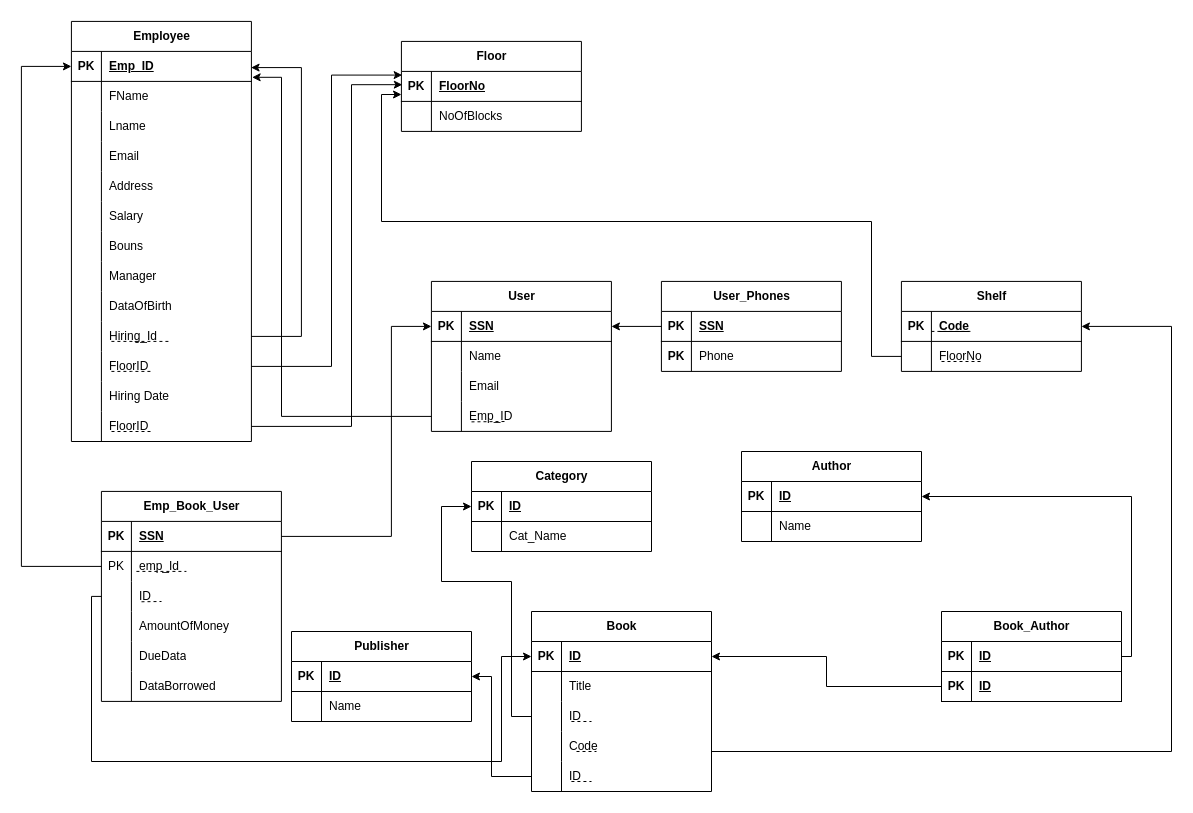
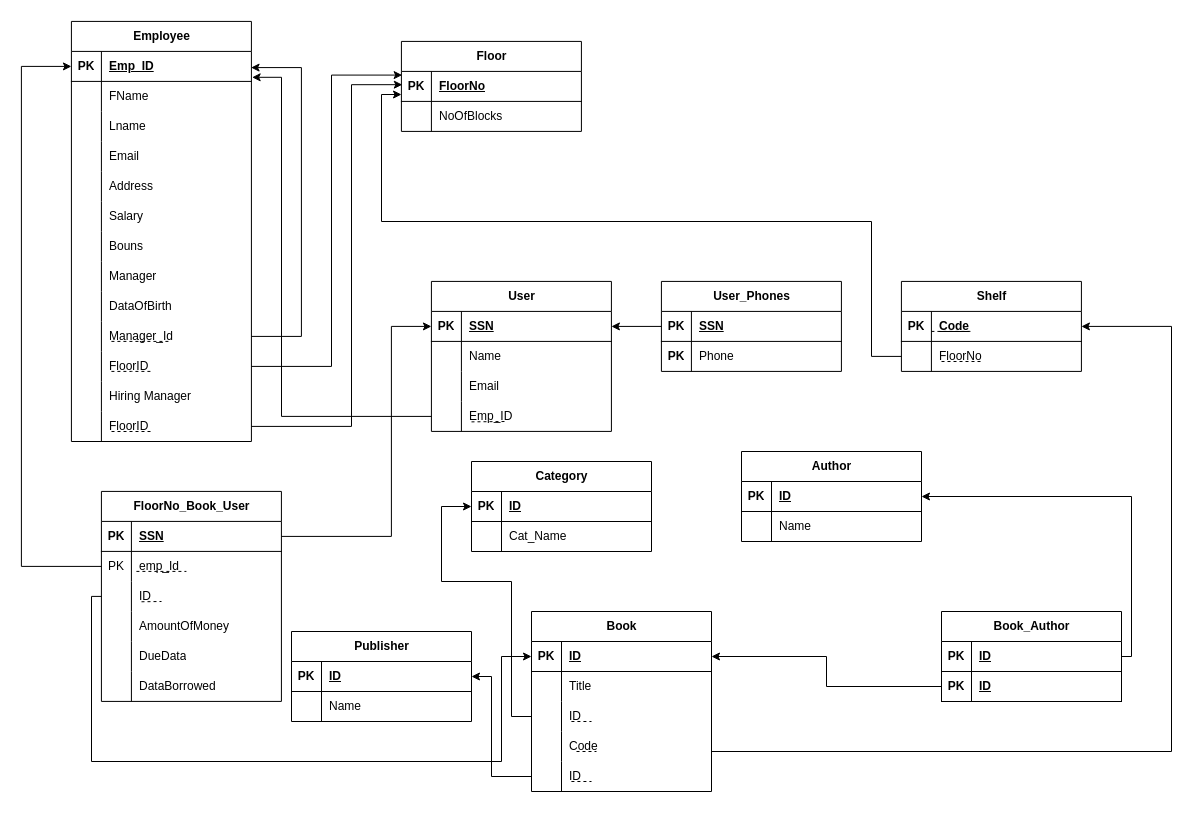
(137, 337) -> (143, 337)
(142, 397) -> (152, 397)
(192, 507) -> (192, 507)
